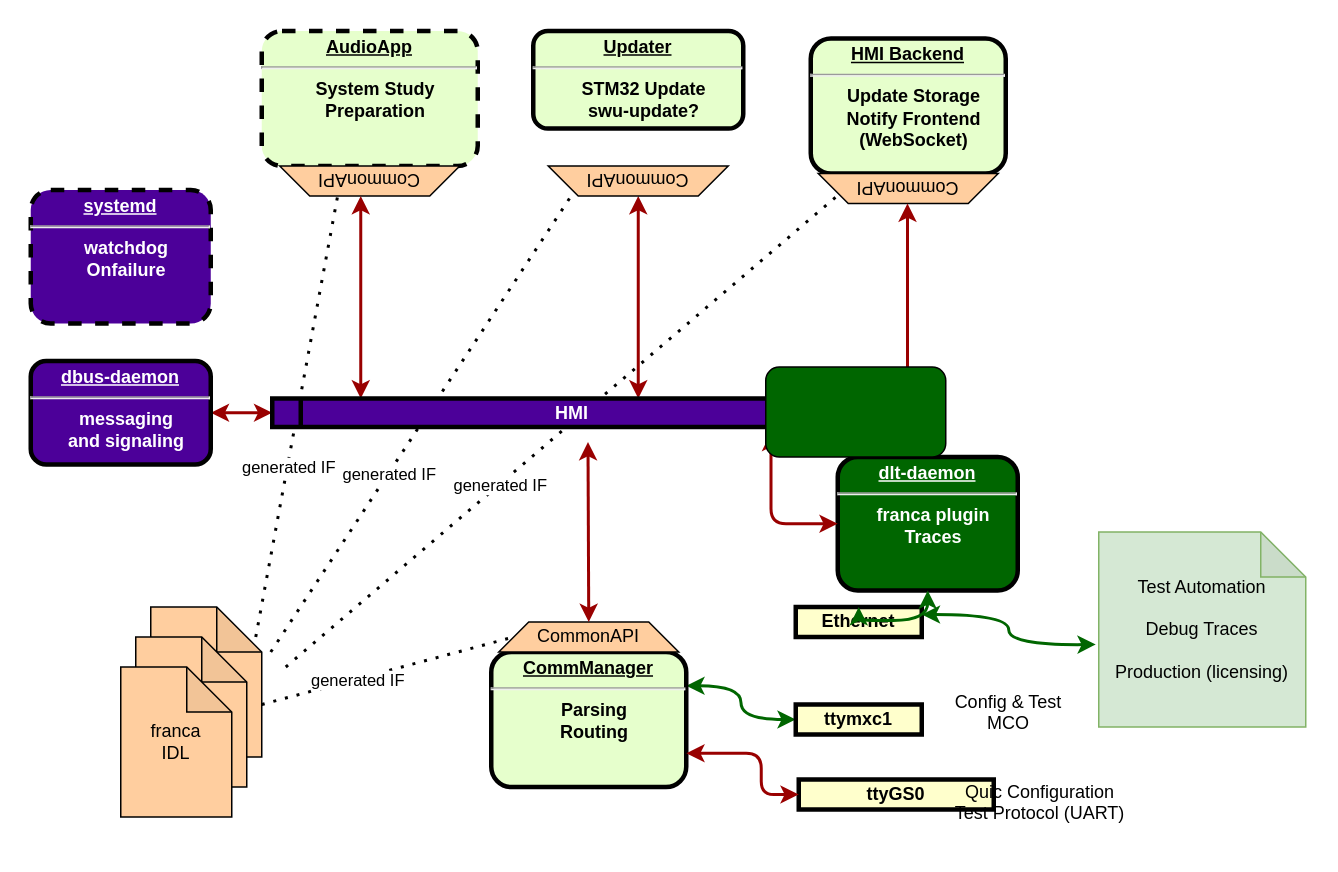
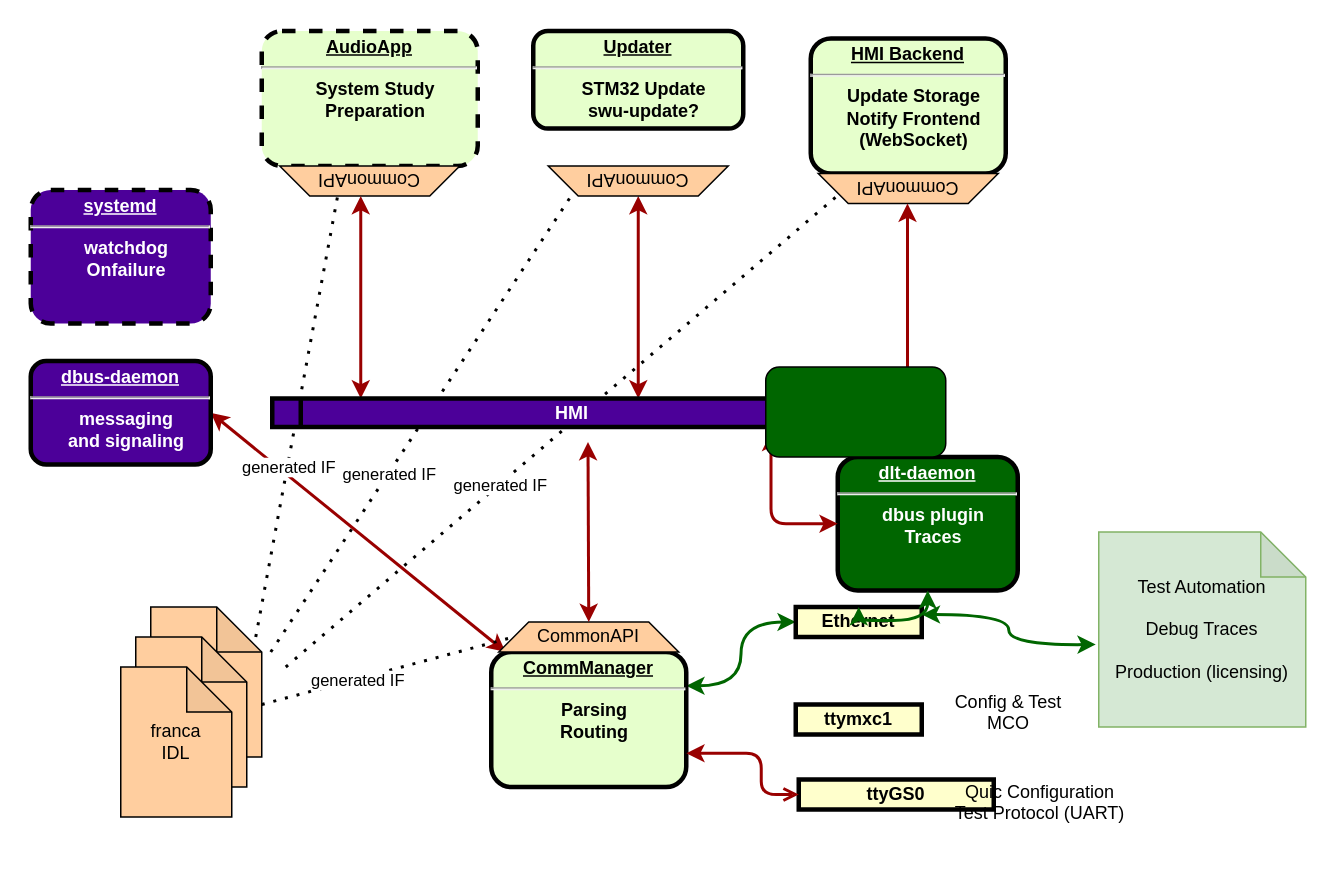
(242, 413) -> (392, 559)
(928, 457) -> (928, 457)
(741, 706) -> (741, 651)
(784, 794) -> (785, 794)
